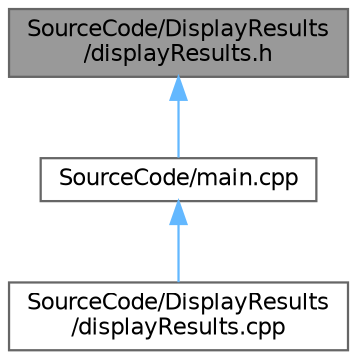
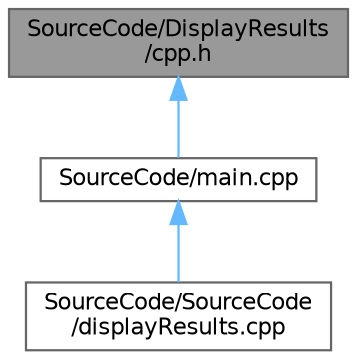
(179, 43) -> (179, 43)
(179, 316) -> (179, 316)
